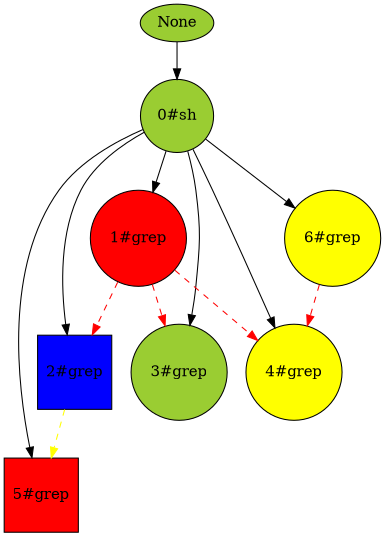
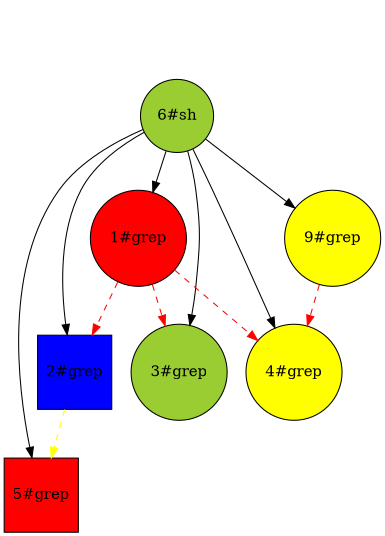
(177, 23) -> none
(177, 116) -> (177, 116)
(333, 238) -> (333, 238)
